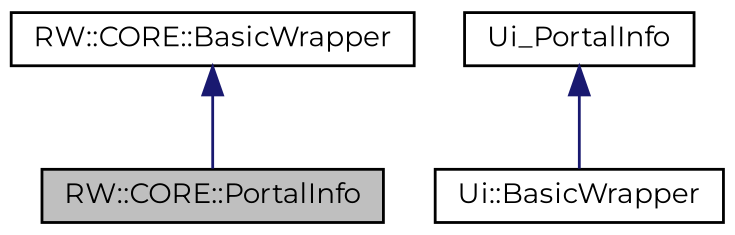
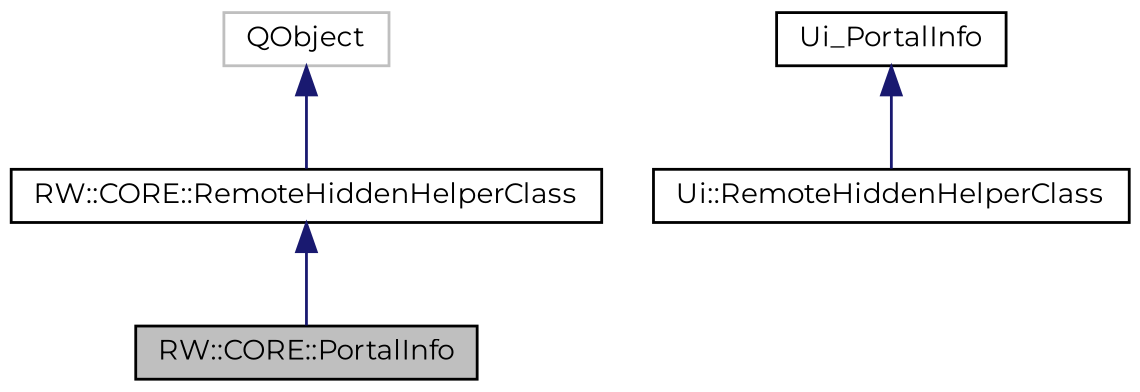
(213, 39) -> (306, 196)
none -> (306, 39)
(579, 196) -> (891, 196)
